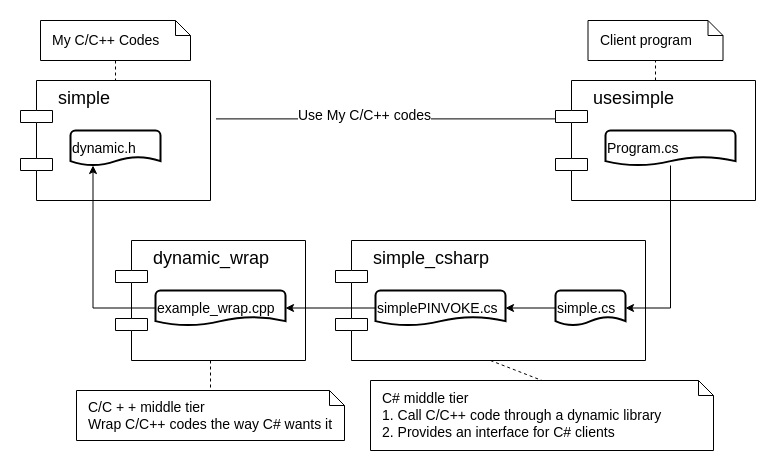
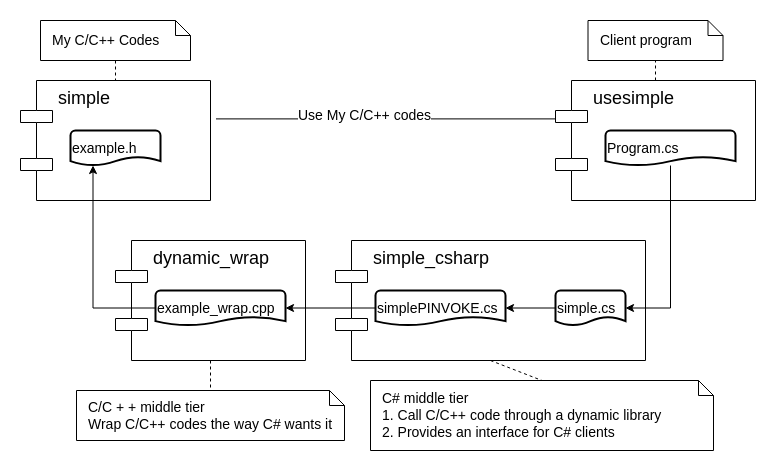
(104, 149) -> (104, 149)
